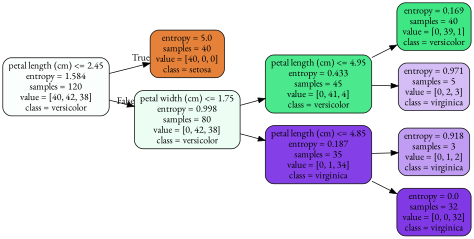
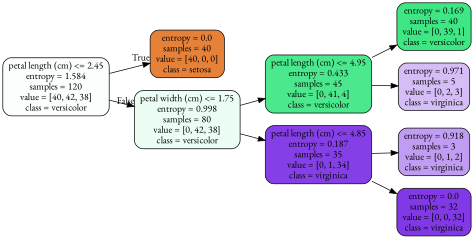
(187, 54) -> (187, 54)
